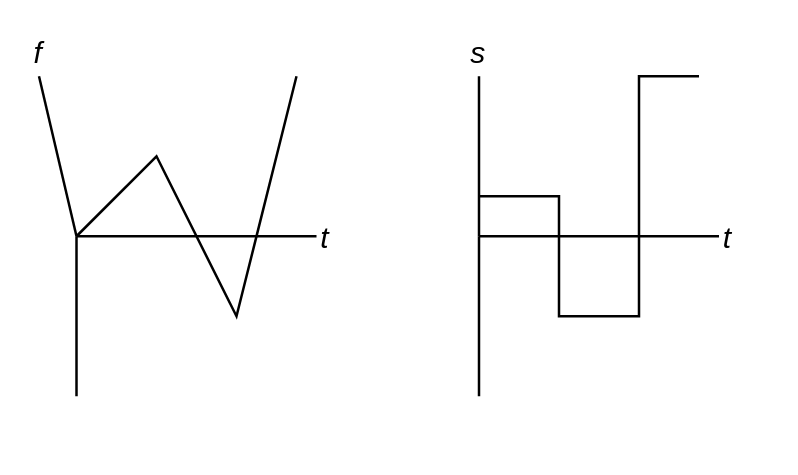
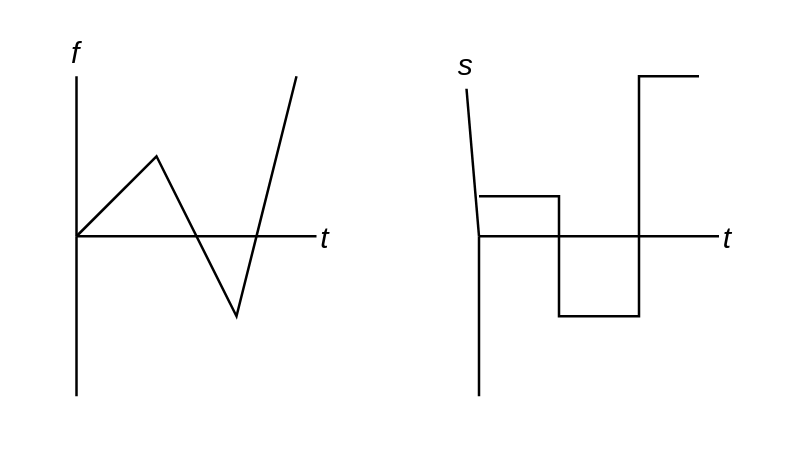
(39, 76) -> (76, 76)
(479, 76) -> (466, 89)
